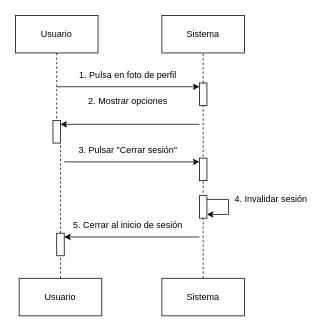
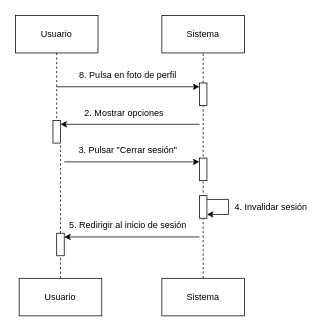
(128, 75) -> (128, 75)
(128, 102) -> (124, 113)
(271, 199) -> (271, 207)
(128, 225) -> (128, 225)
